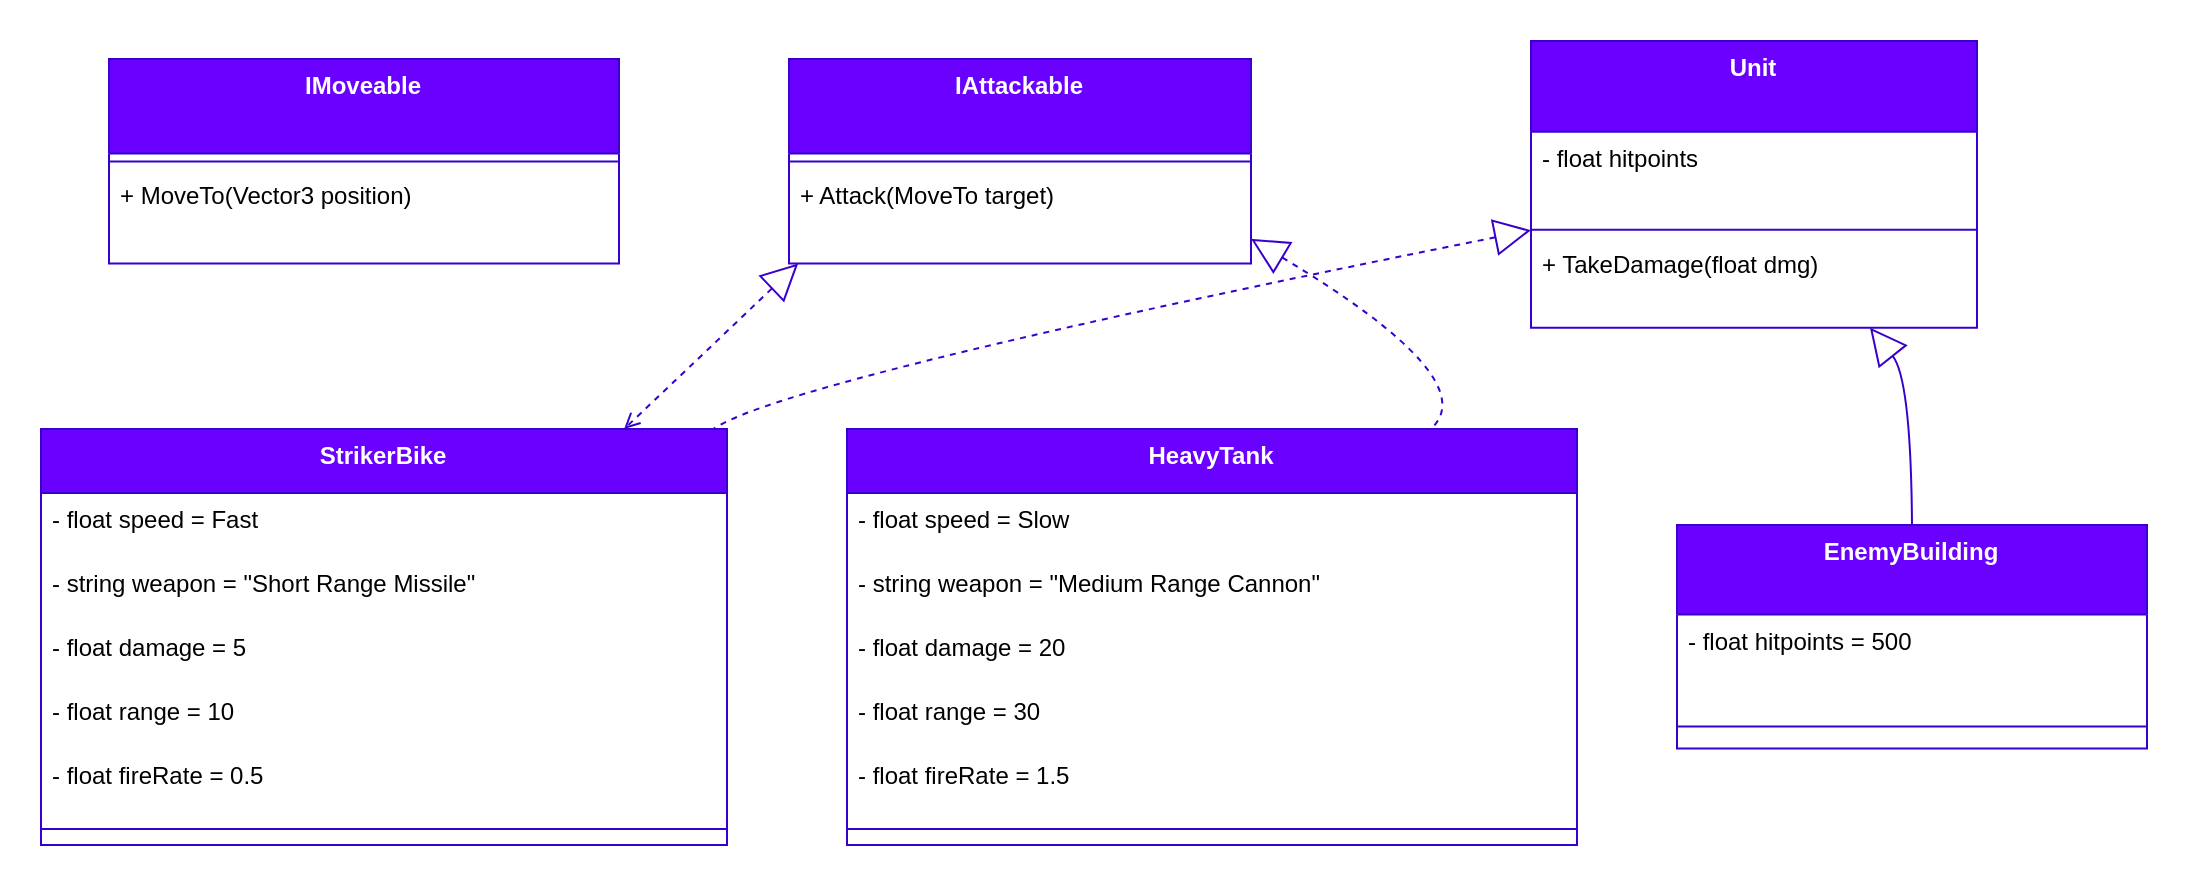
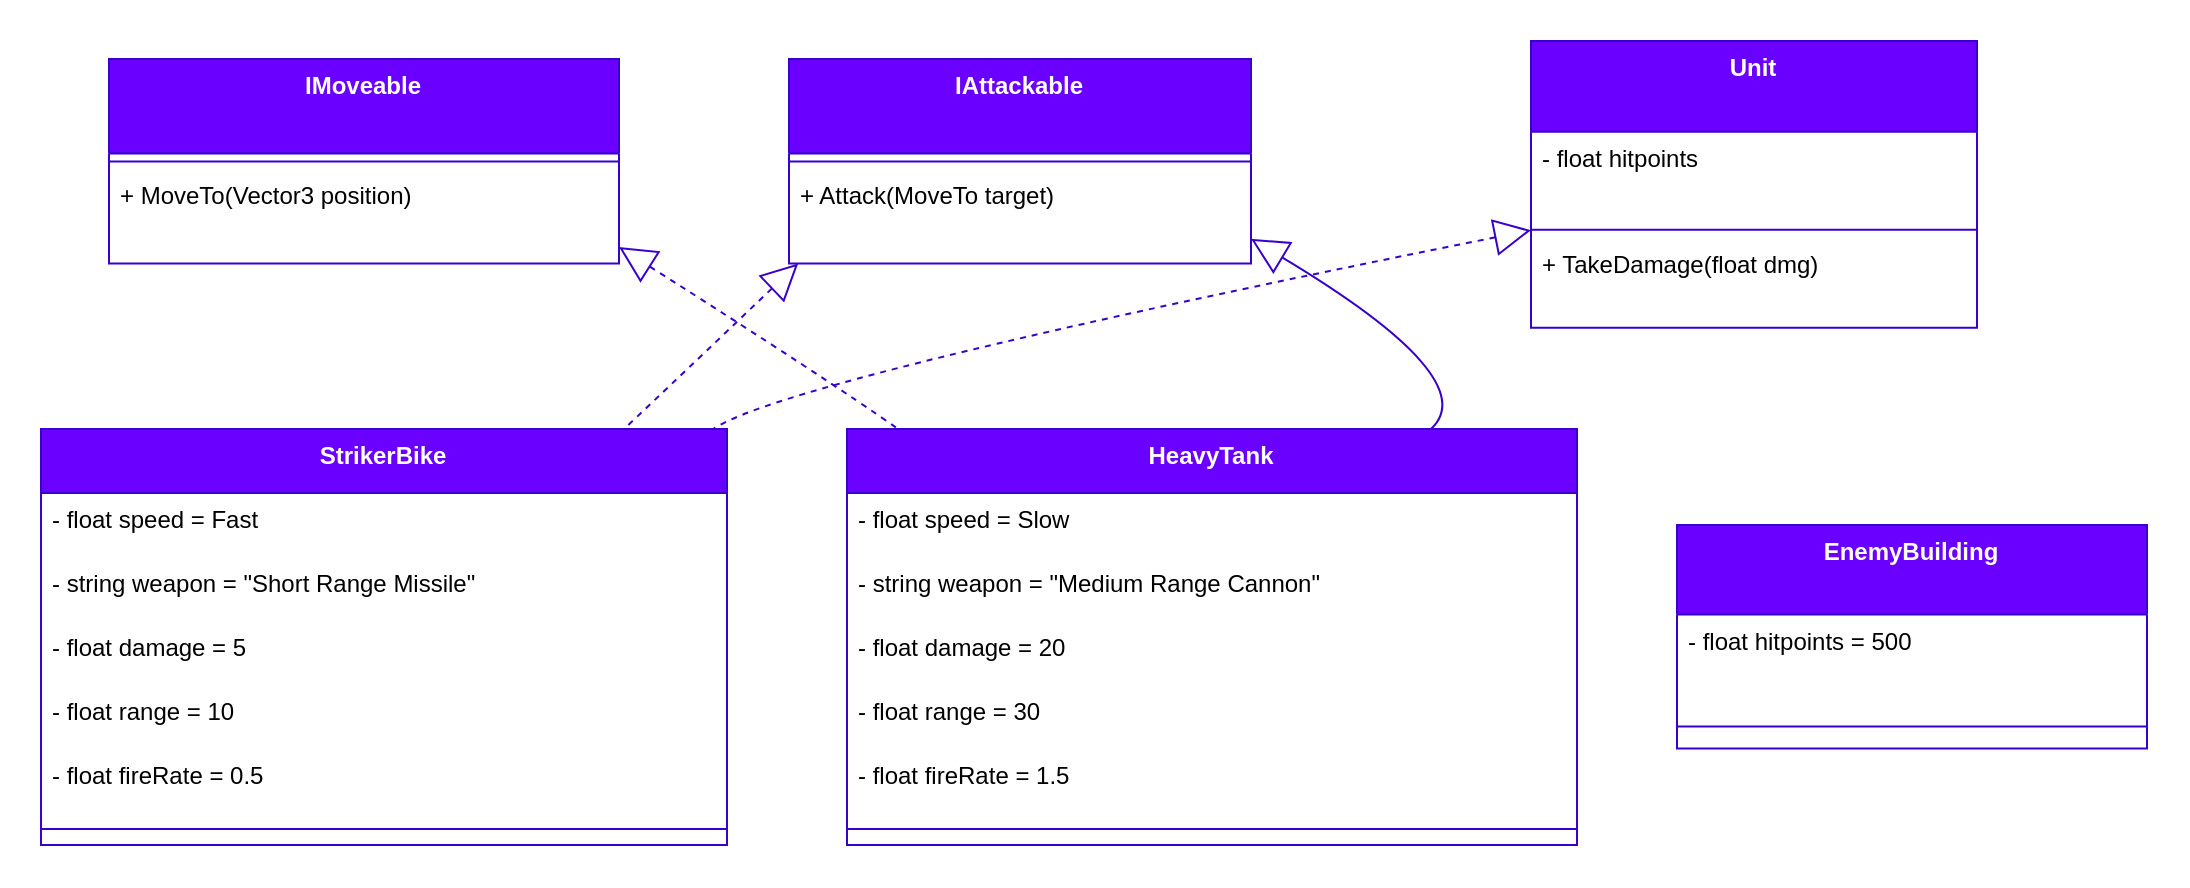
none -> (740, 324)
(1399, 339) -> (1399, 339)
(630, 423) -> (629, 425)
(1909, 440) -> none
